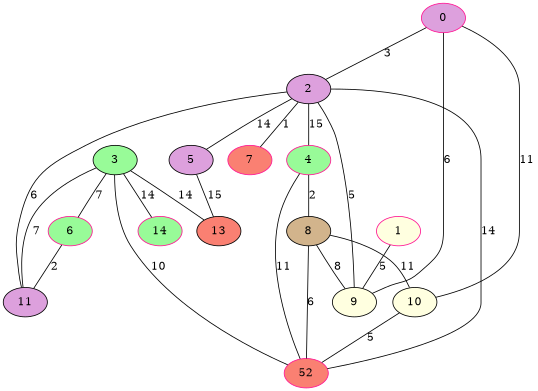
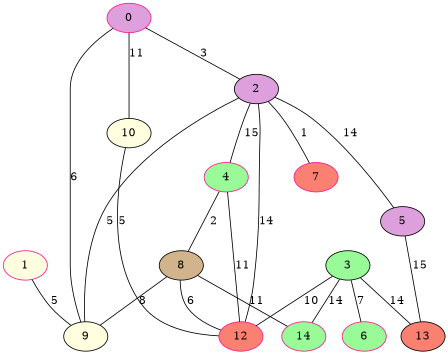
(377, 252) -> (245, 302)
(25, 302) -> none
(306, 373) -> (241, 336)
